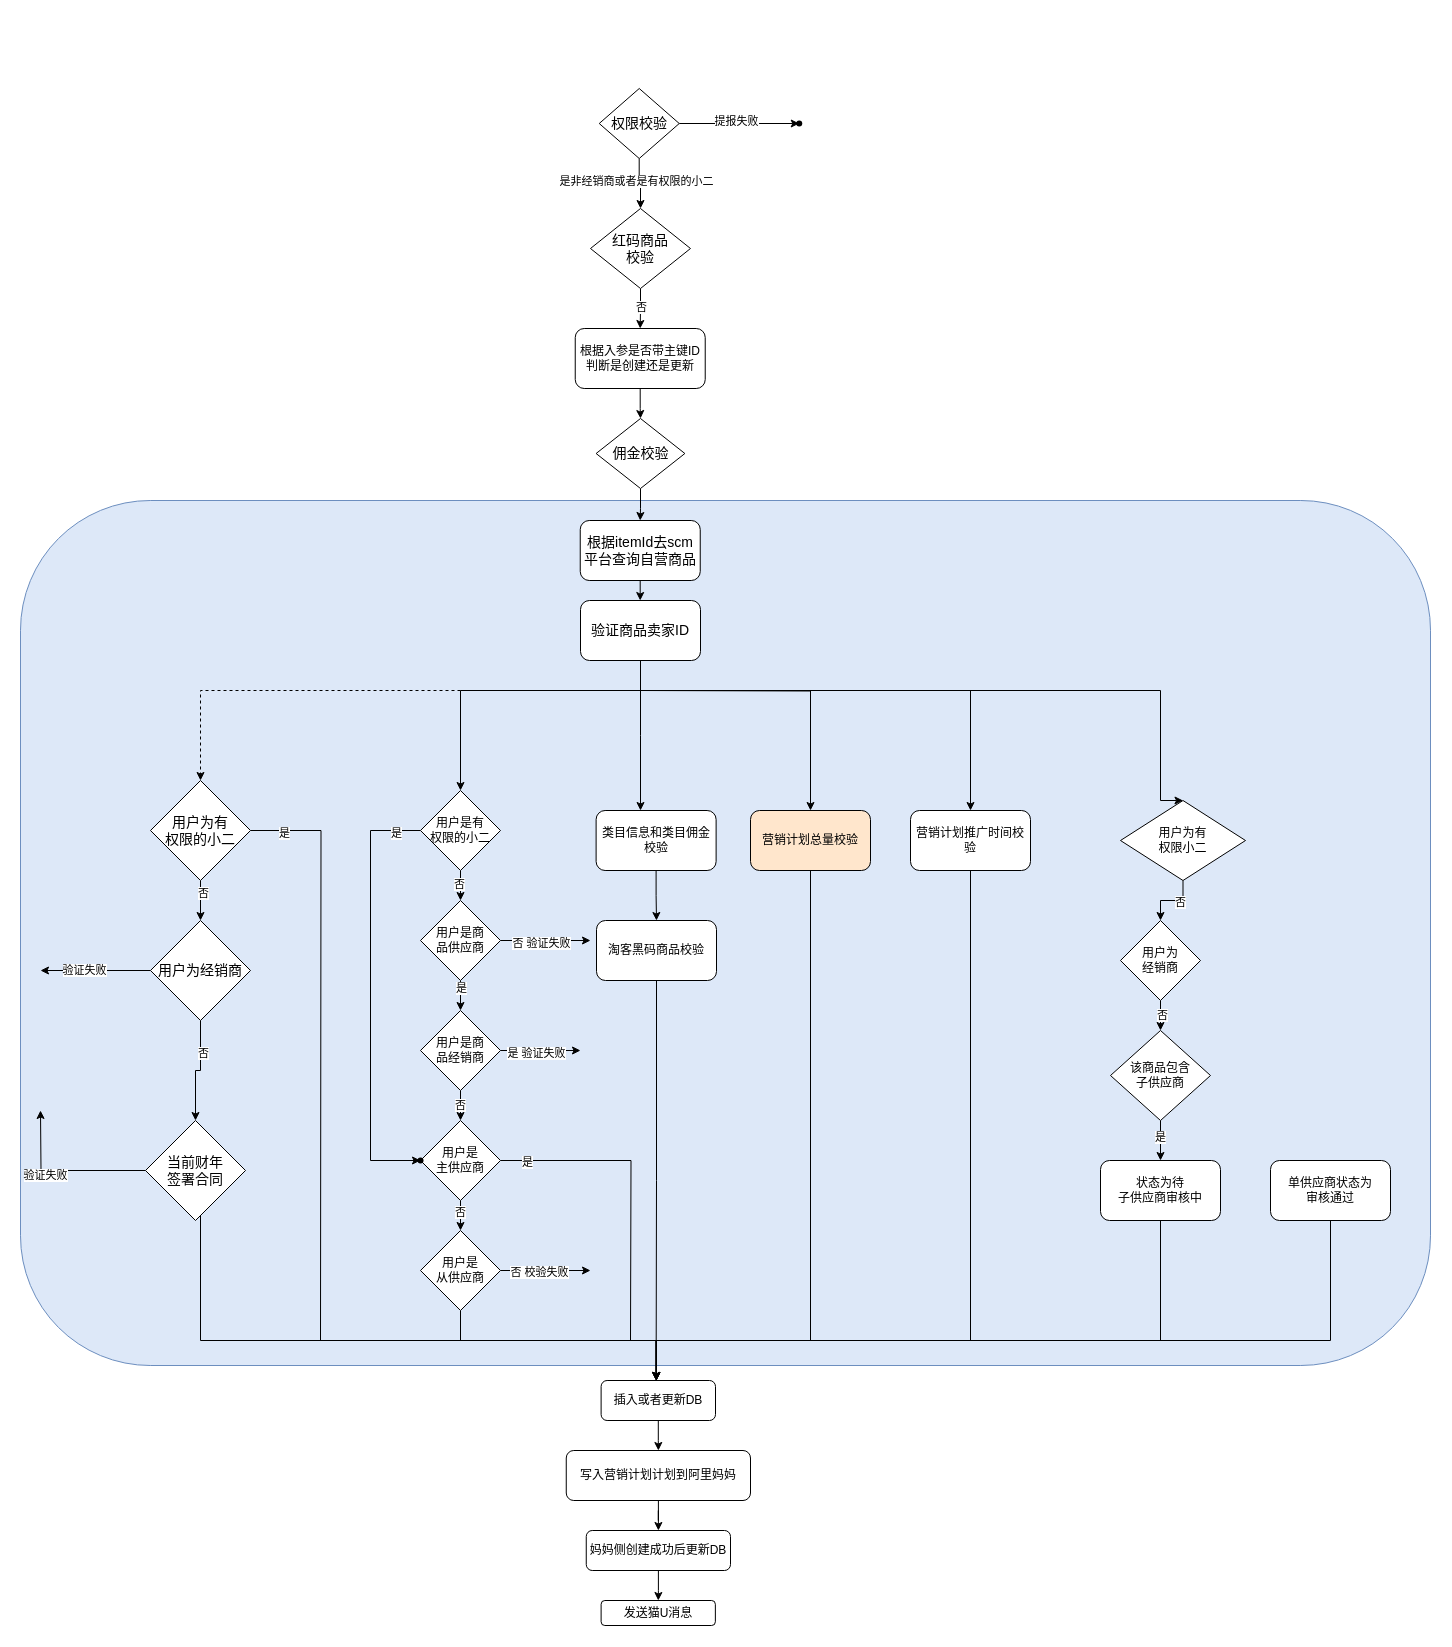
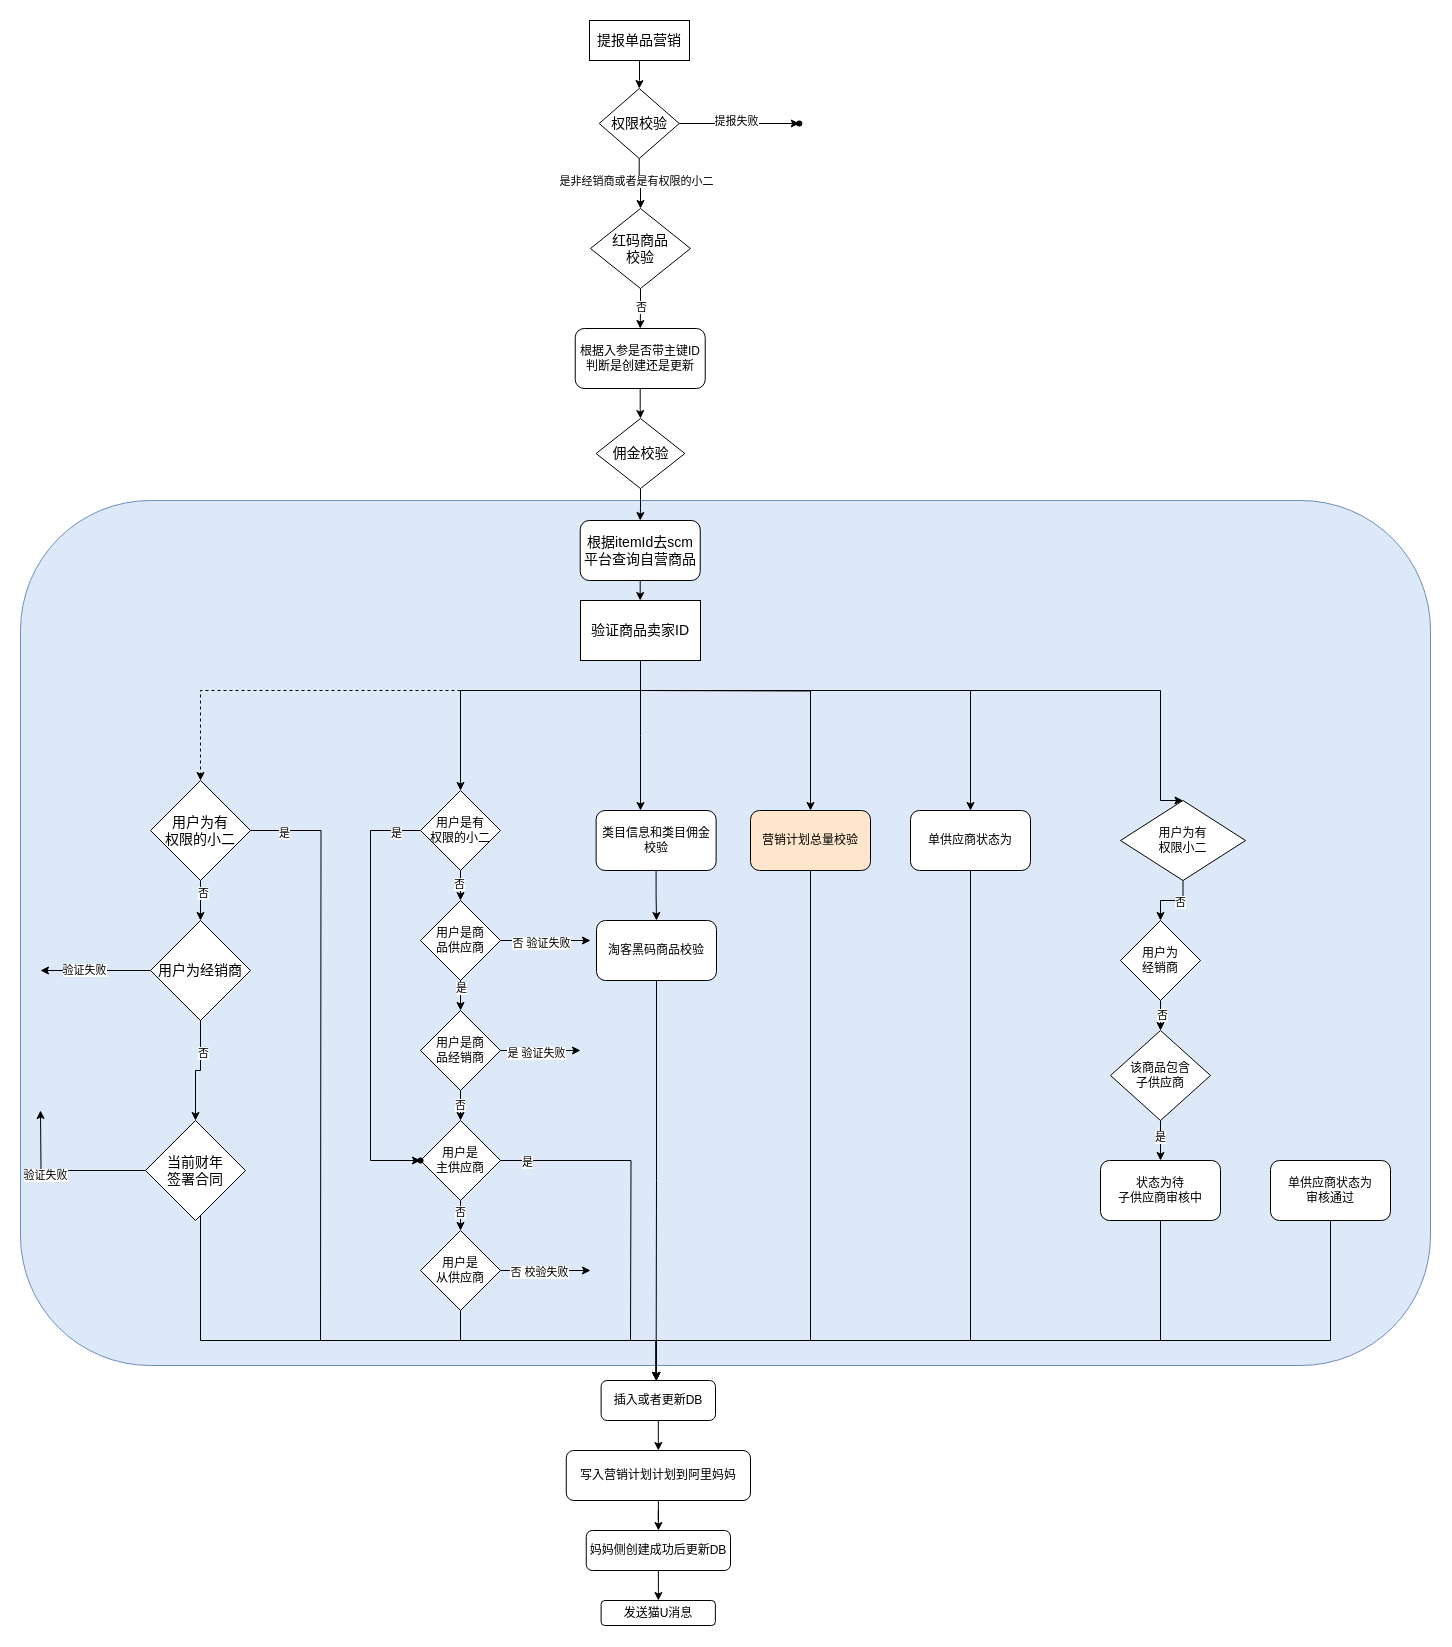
none -> (639, 41)
none -> (640, 71)
(641, 631) -> (641, 631)
(971, 841) -> (971, 841)
